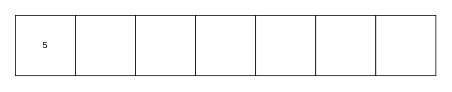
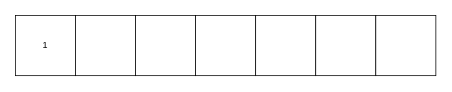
(45, 45) -> (45, 45)
